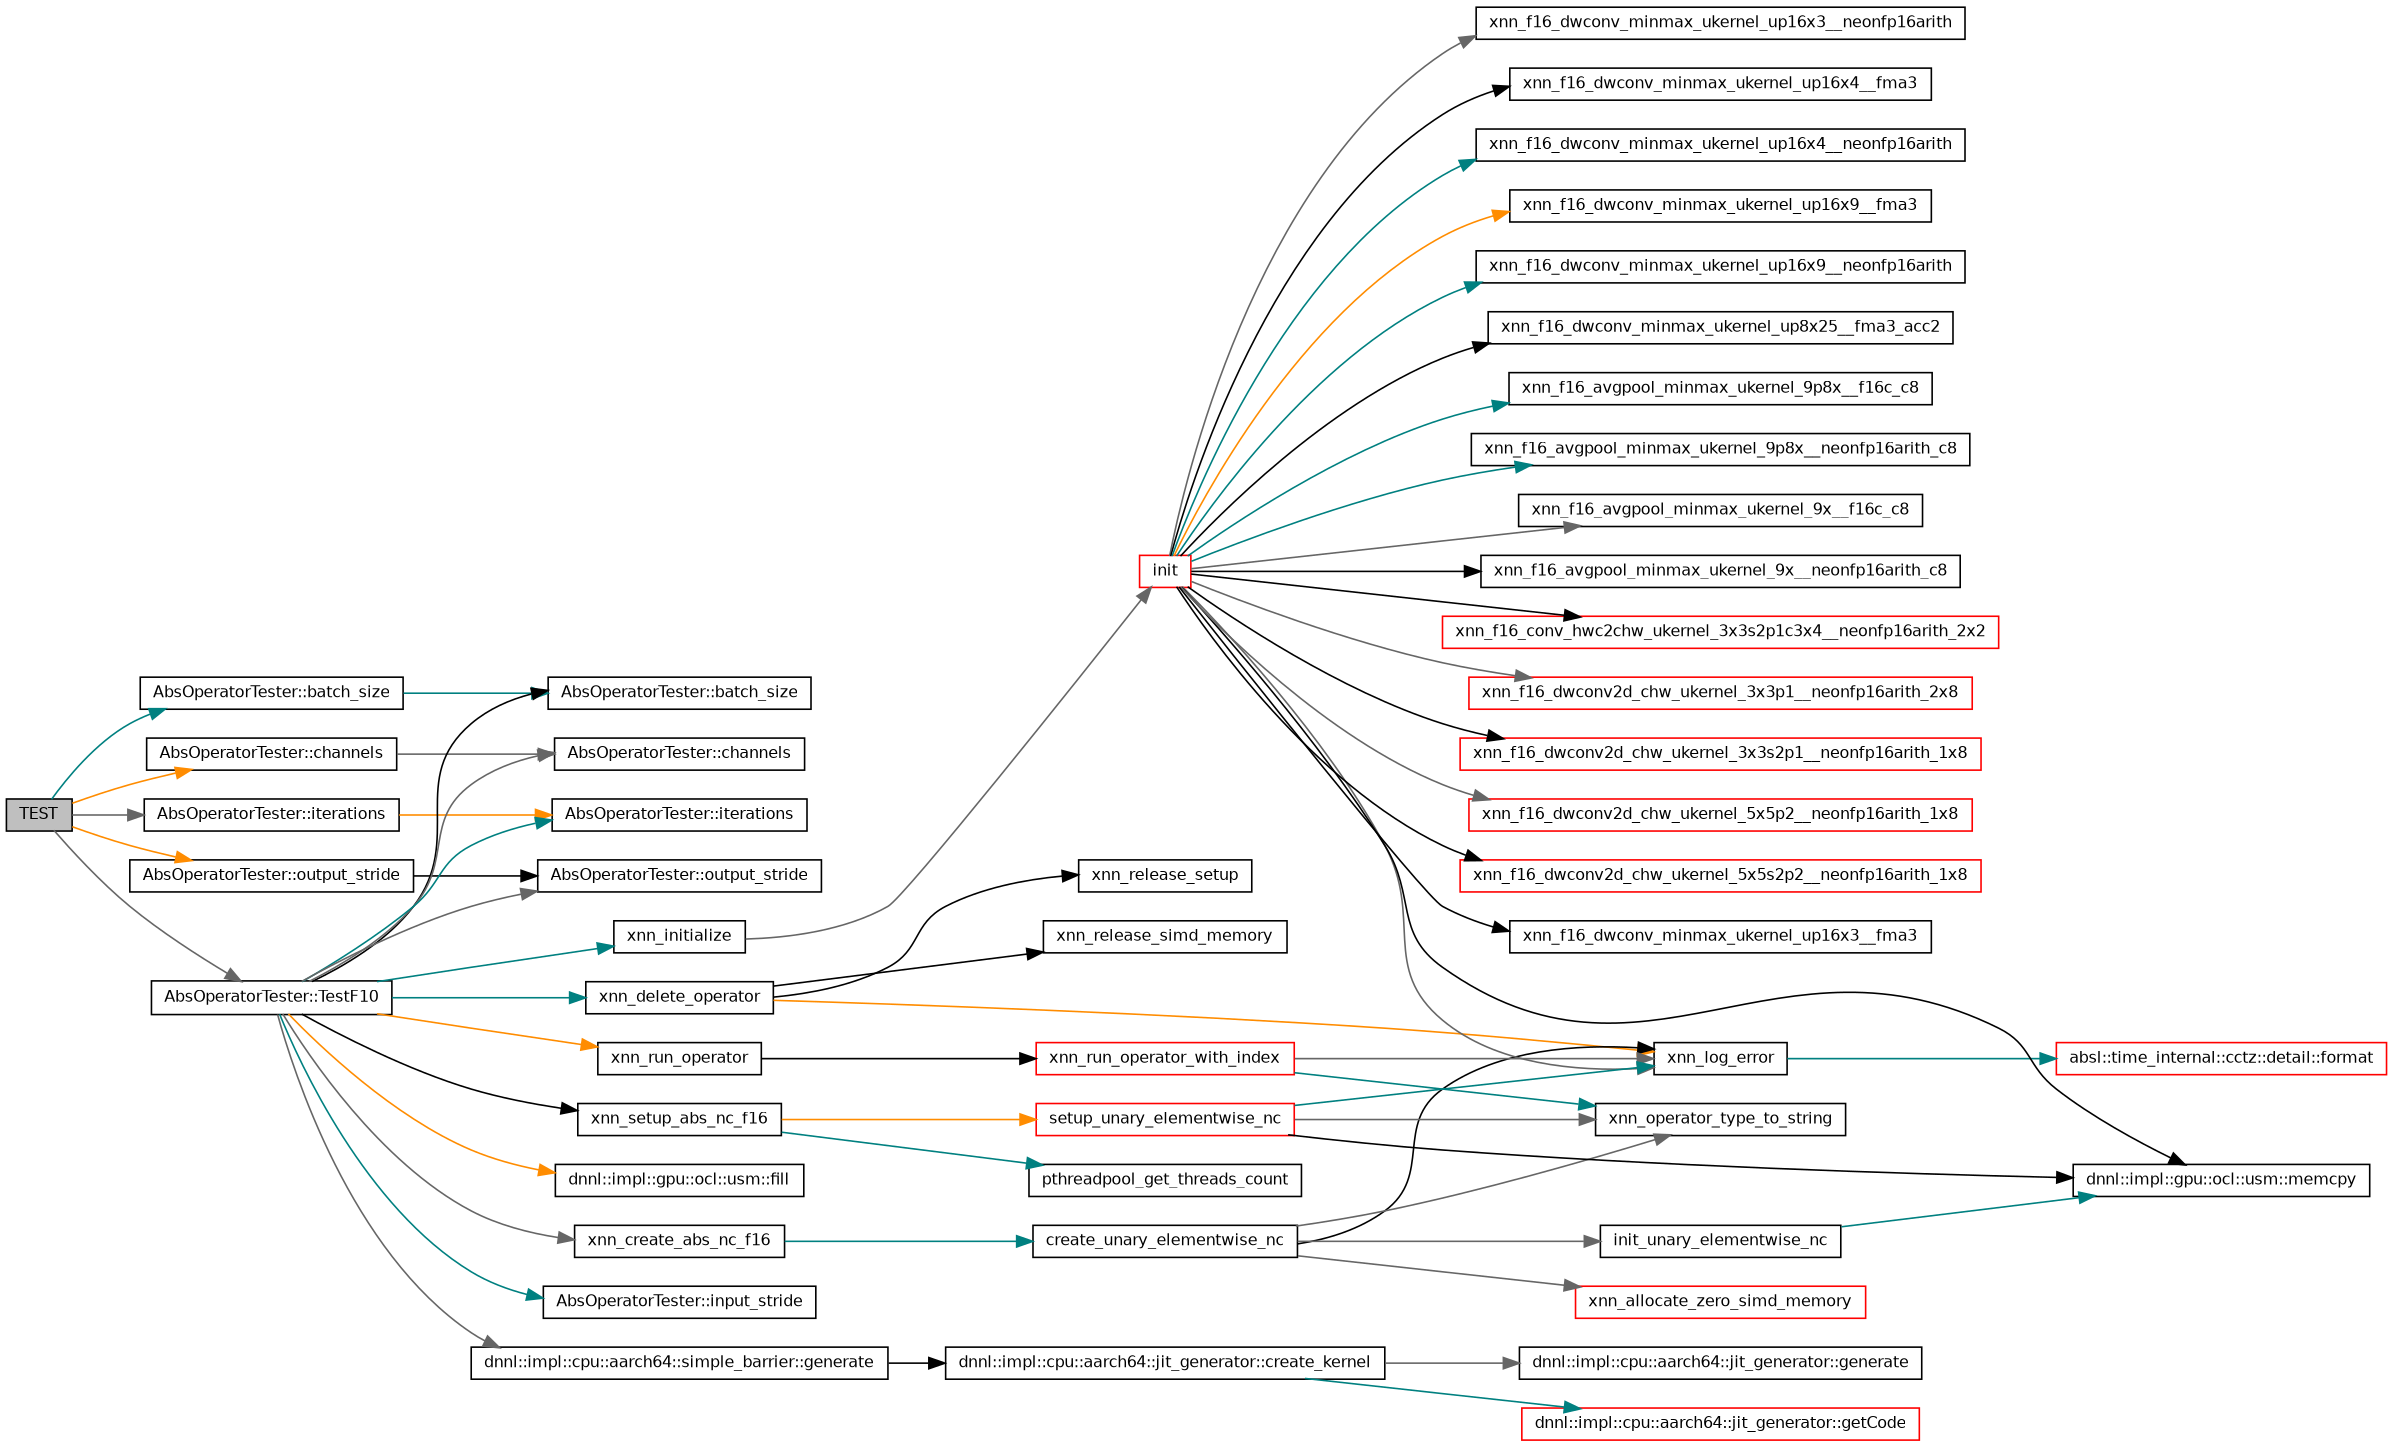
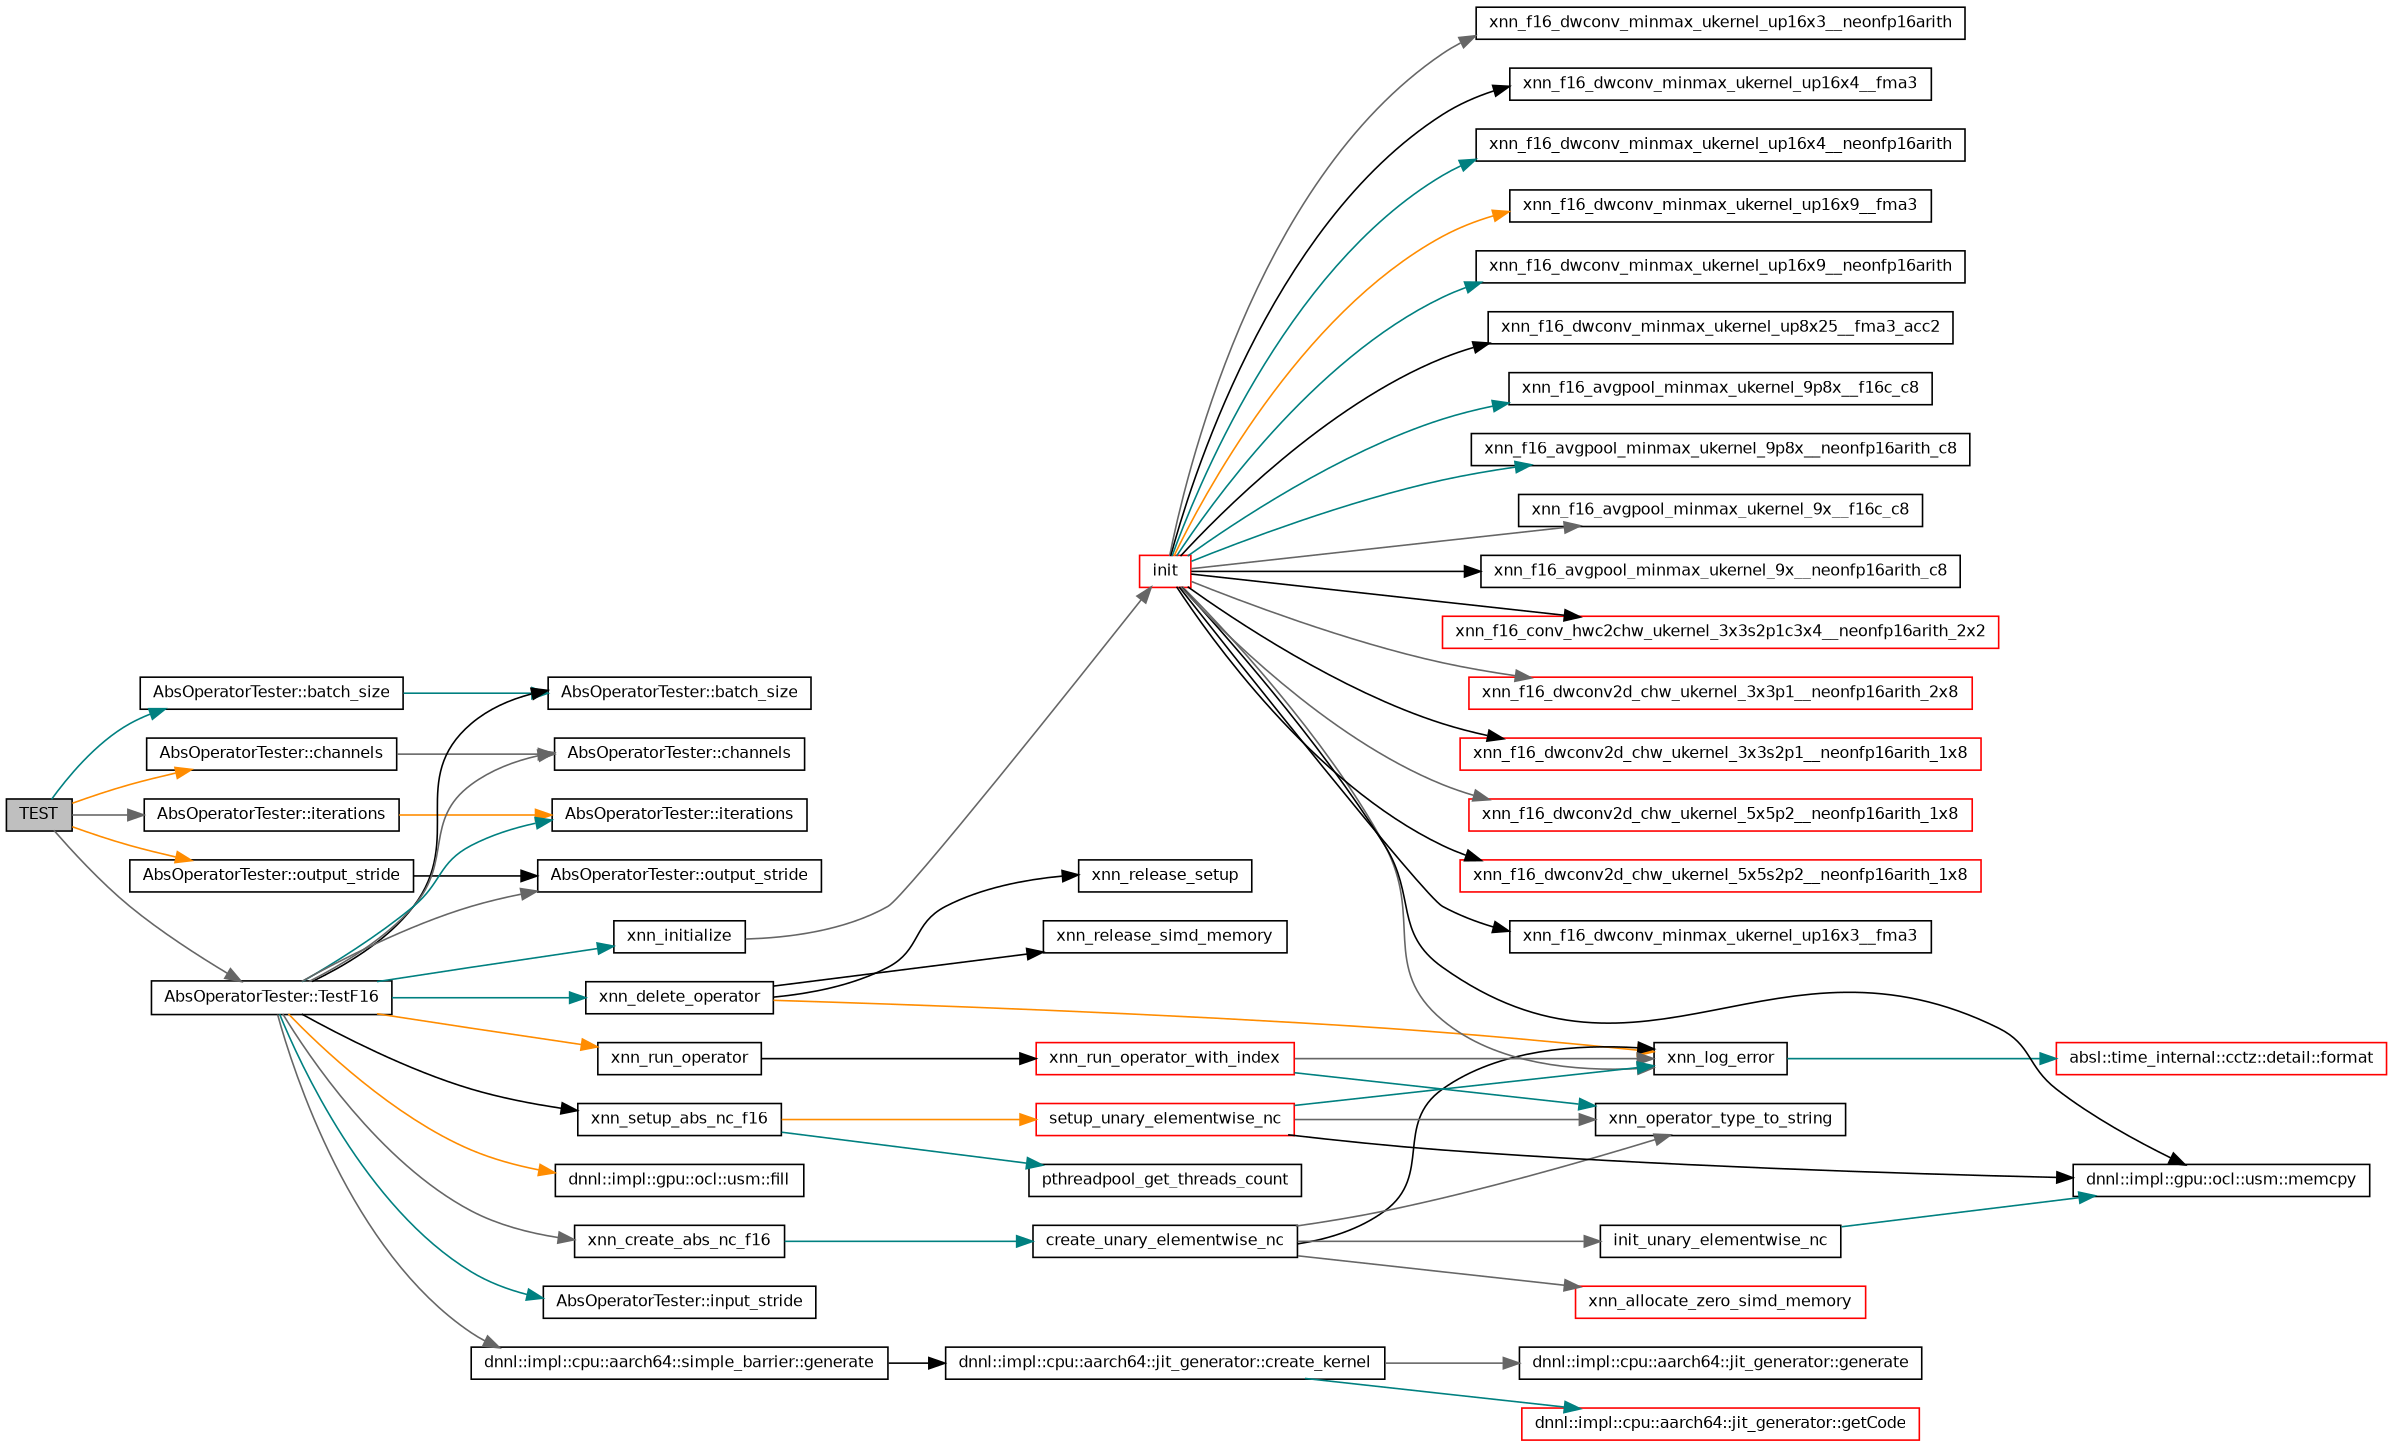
(272, 998) -> (272, 998)
